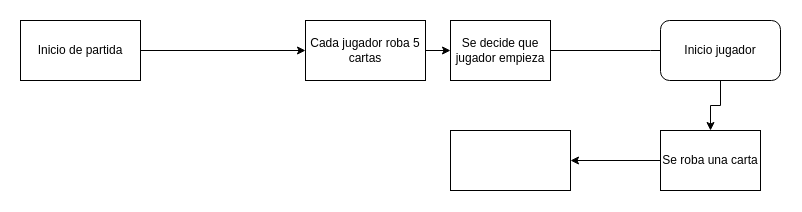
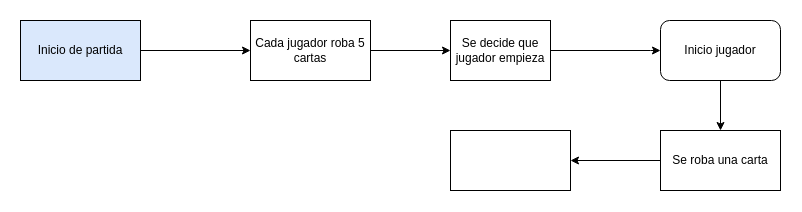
(81, 51) -> (81, 51)
(366, 51) -> (311, 51)
(655, 51) -> (653, 51)
(711, 161) -> (721, 161)
